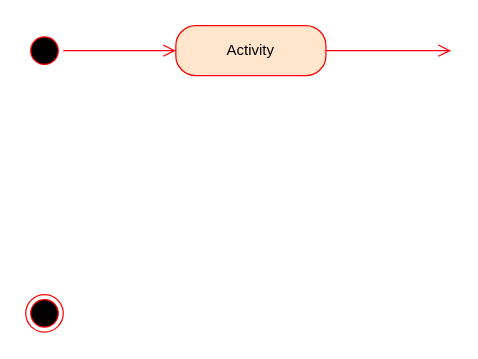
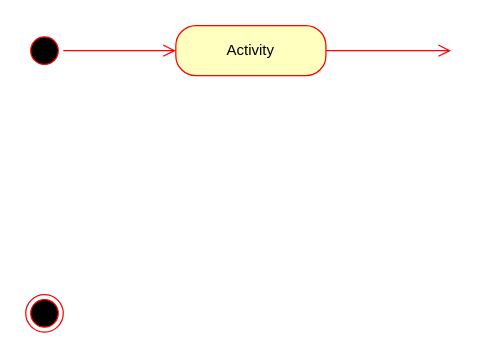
(251, 51) -> (251, 51)
